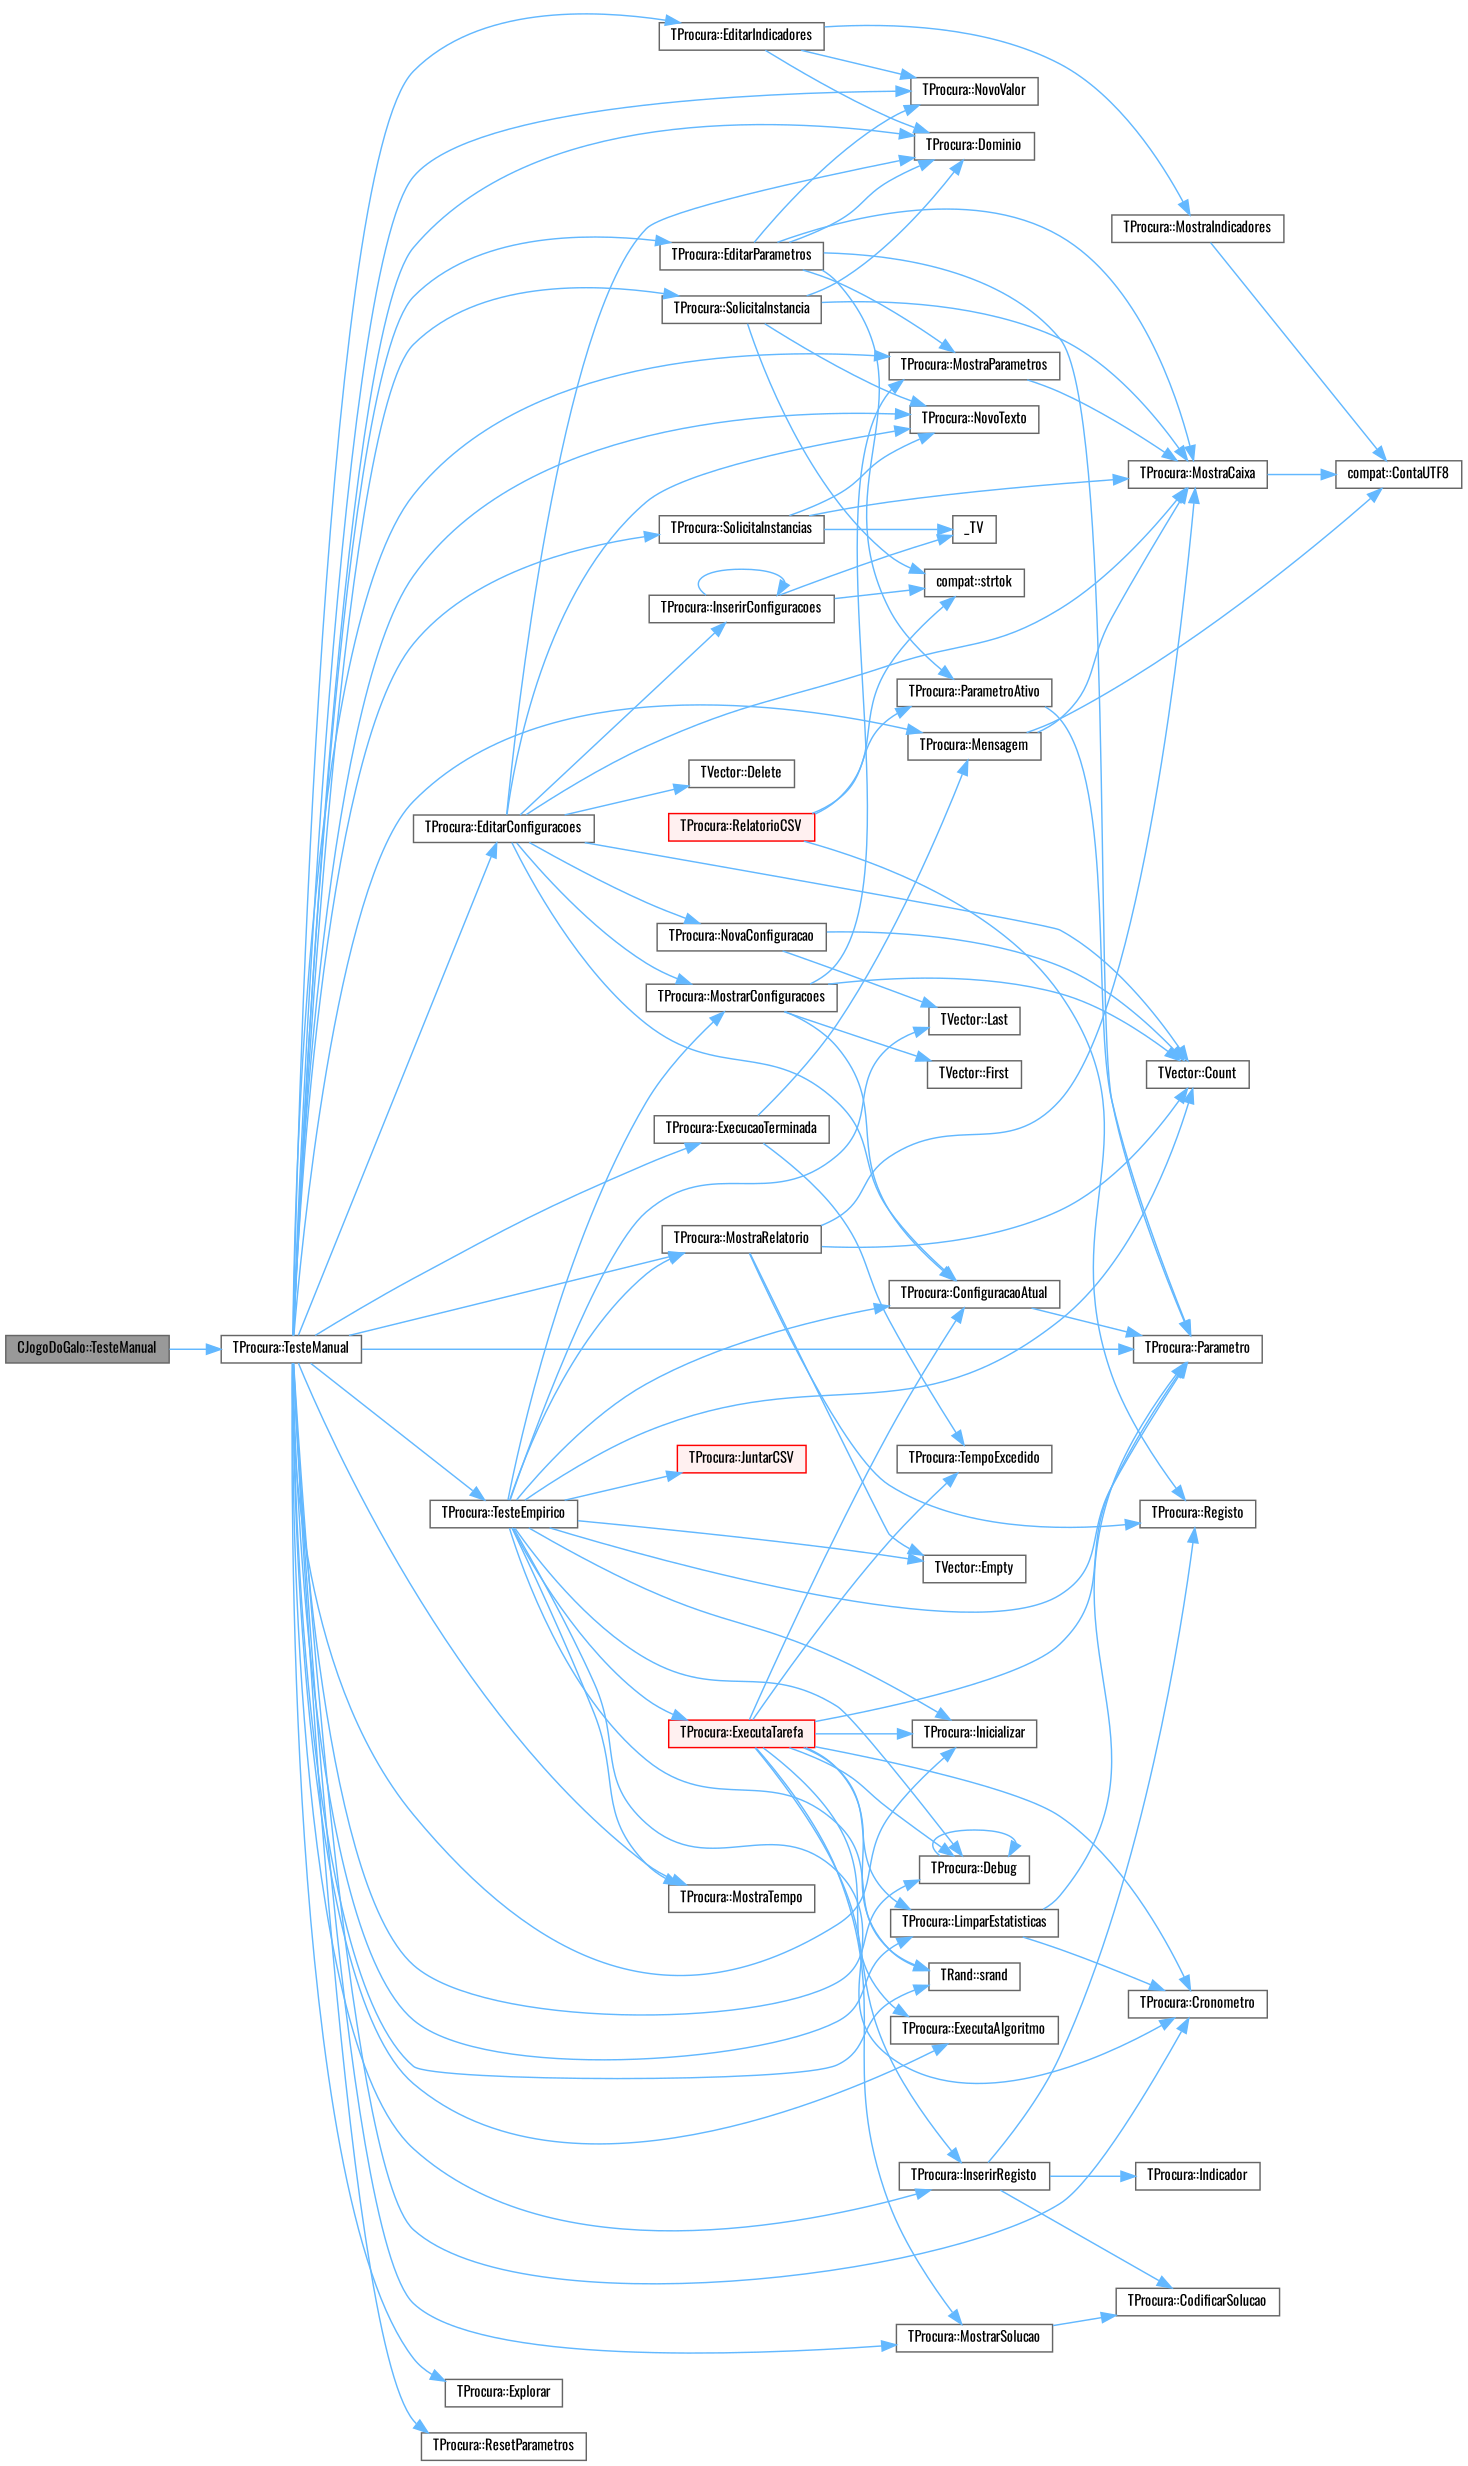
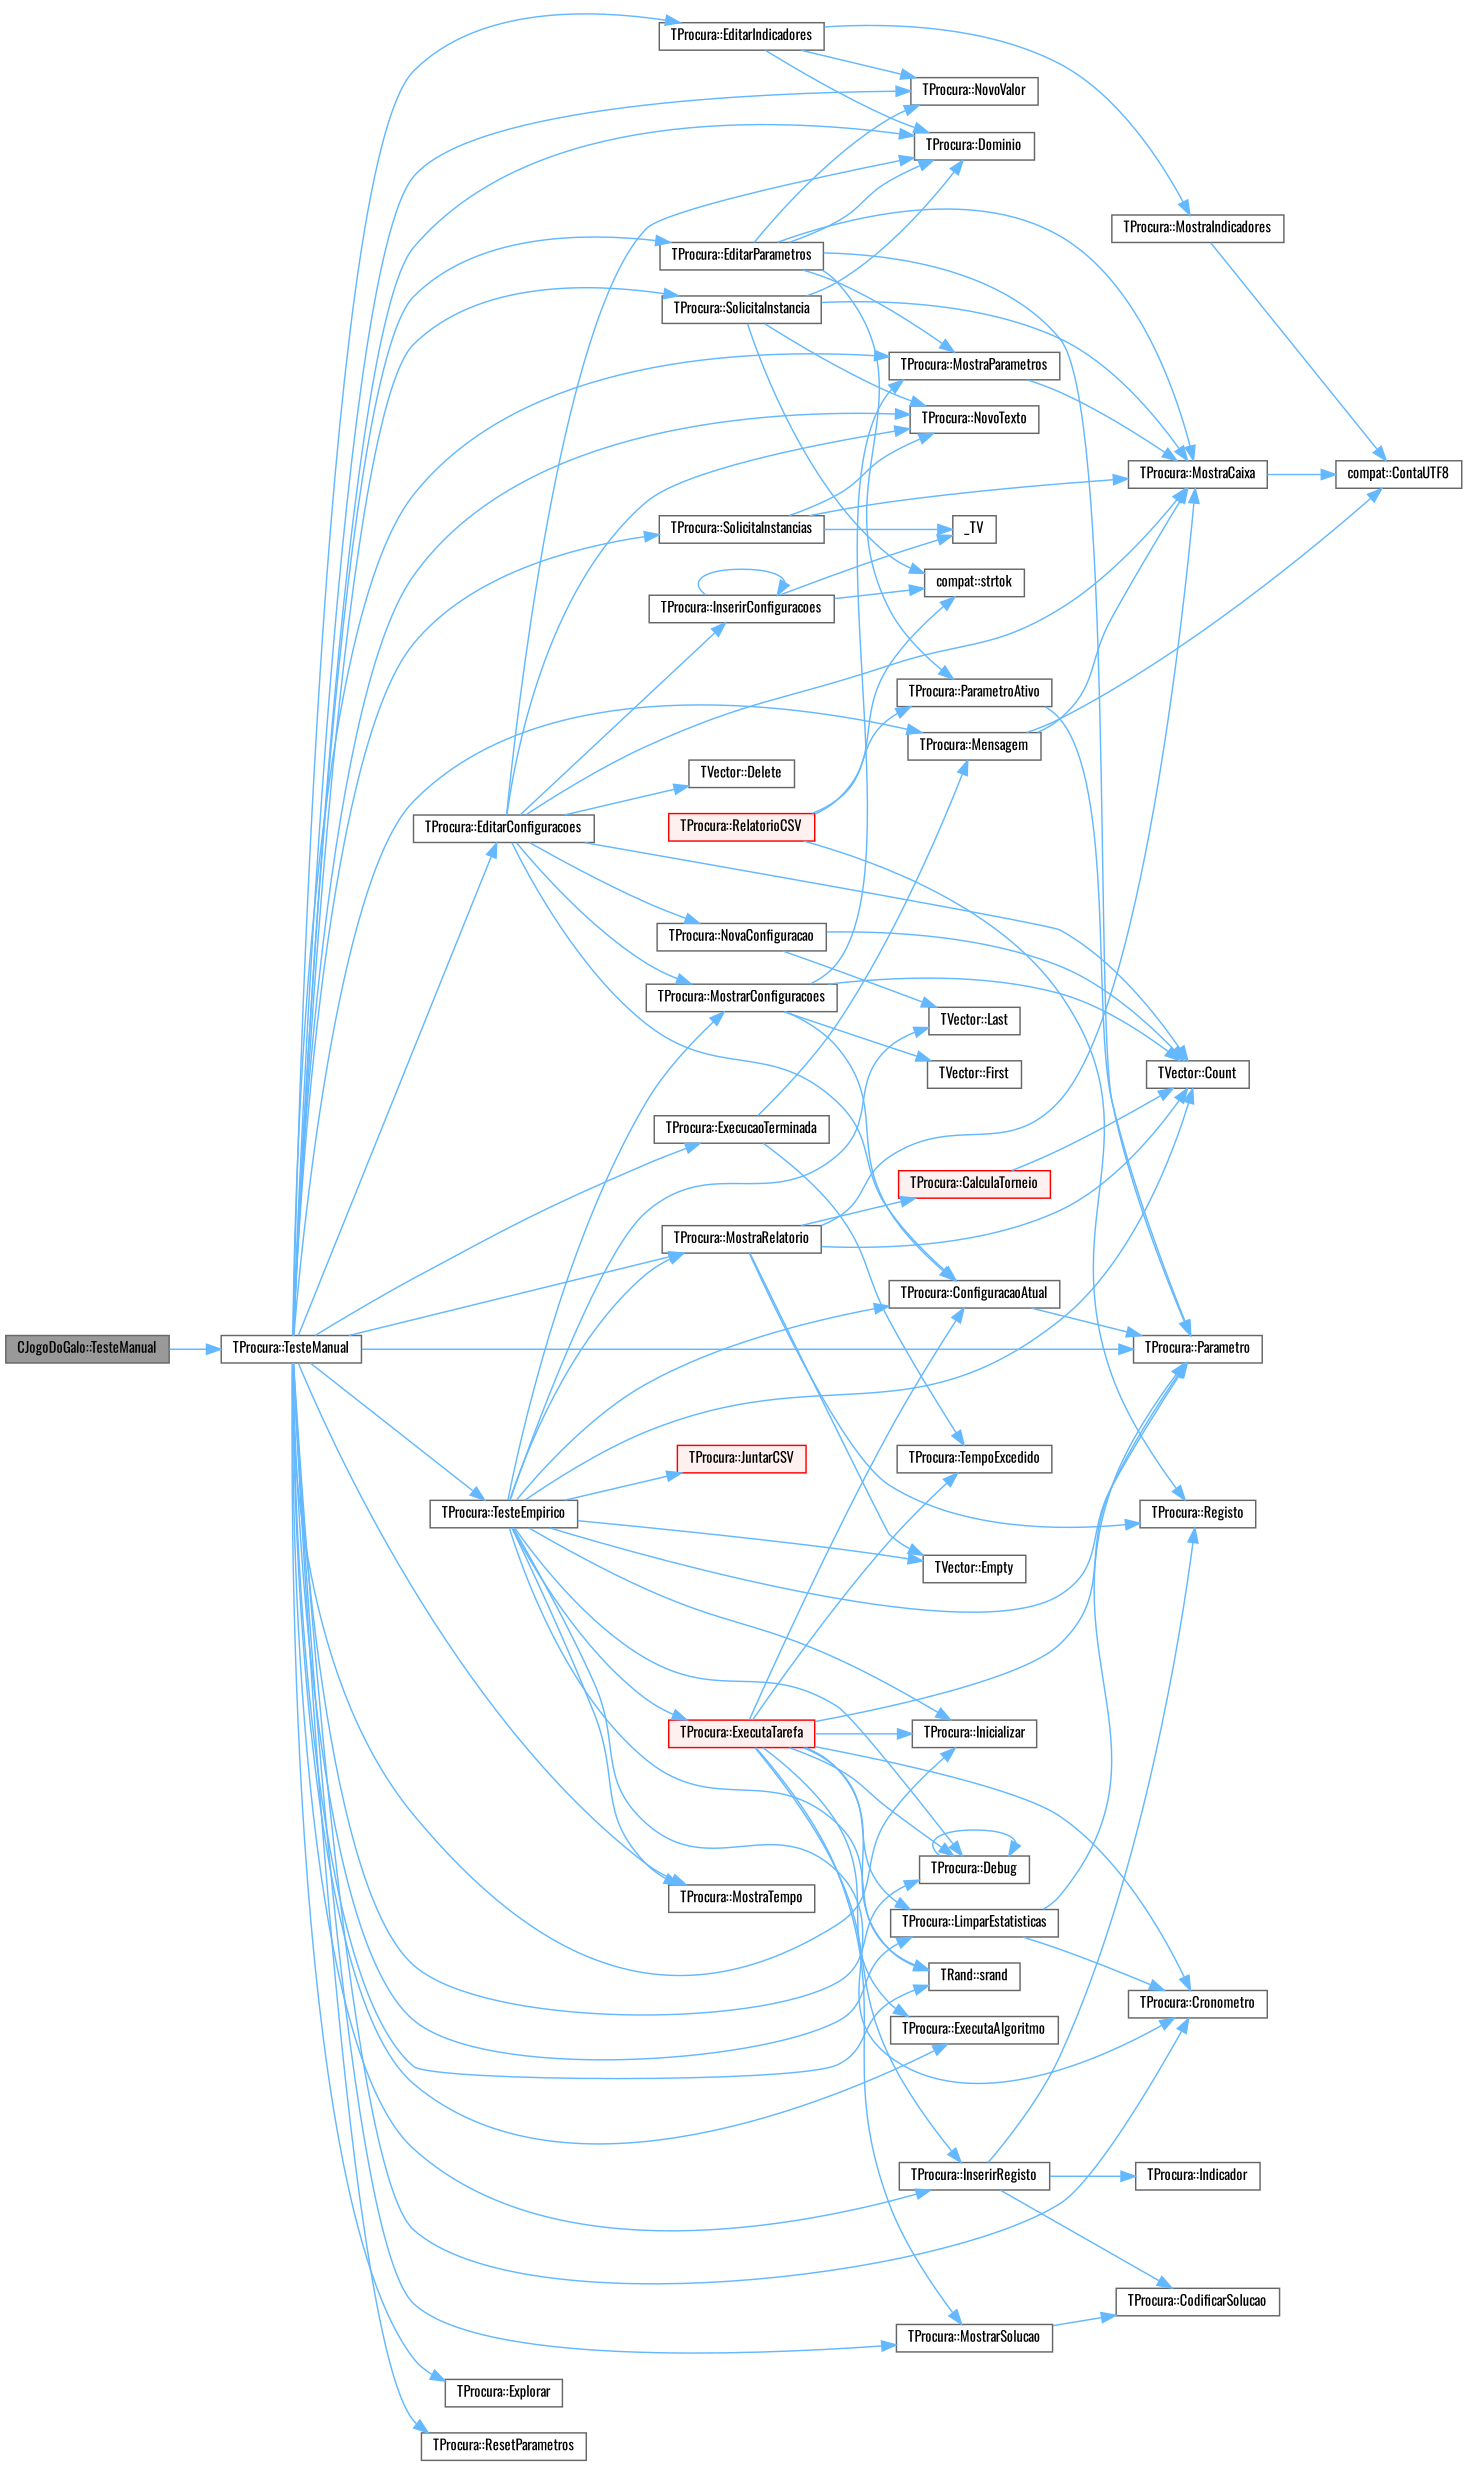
none -> (974, 1184)
